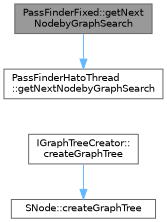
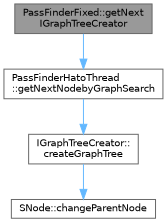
(83, 19) -> (83, 19)
none -> (83, 111)
(83, 209) -> (83, 209)
